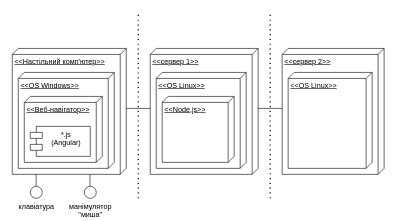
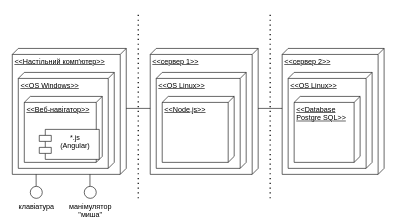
none -> (327, 129)
(60, 141) -> (69, 144)
